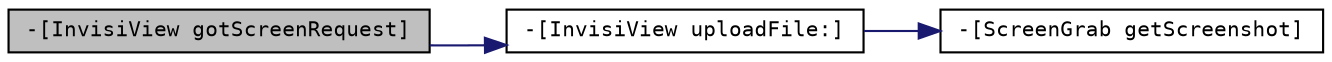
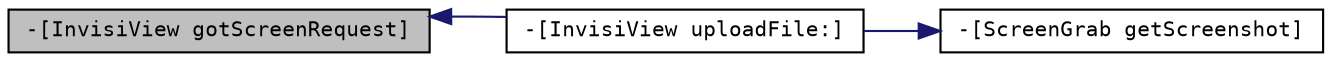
(457, 45) -> (479, 17)
